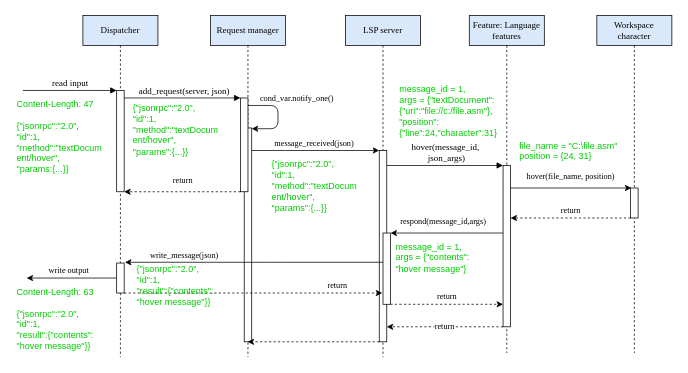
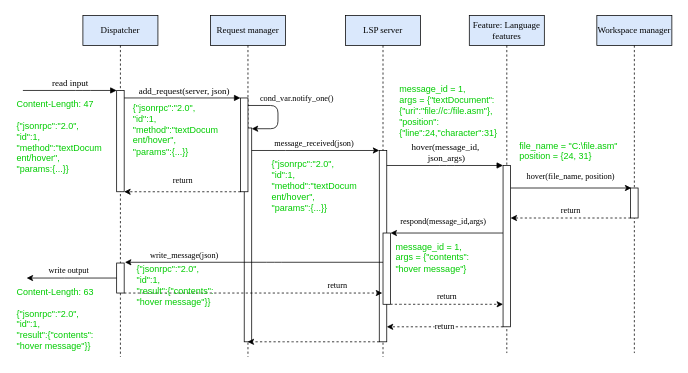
(634, 30) -> (634, 30)
